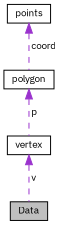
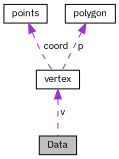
(29, 52) -> (41, 52)
